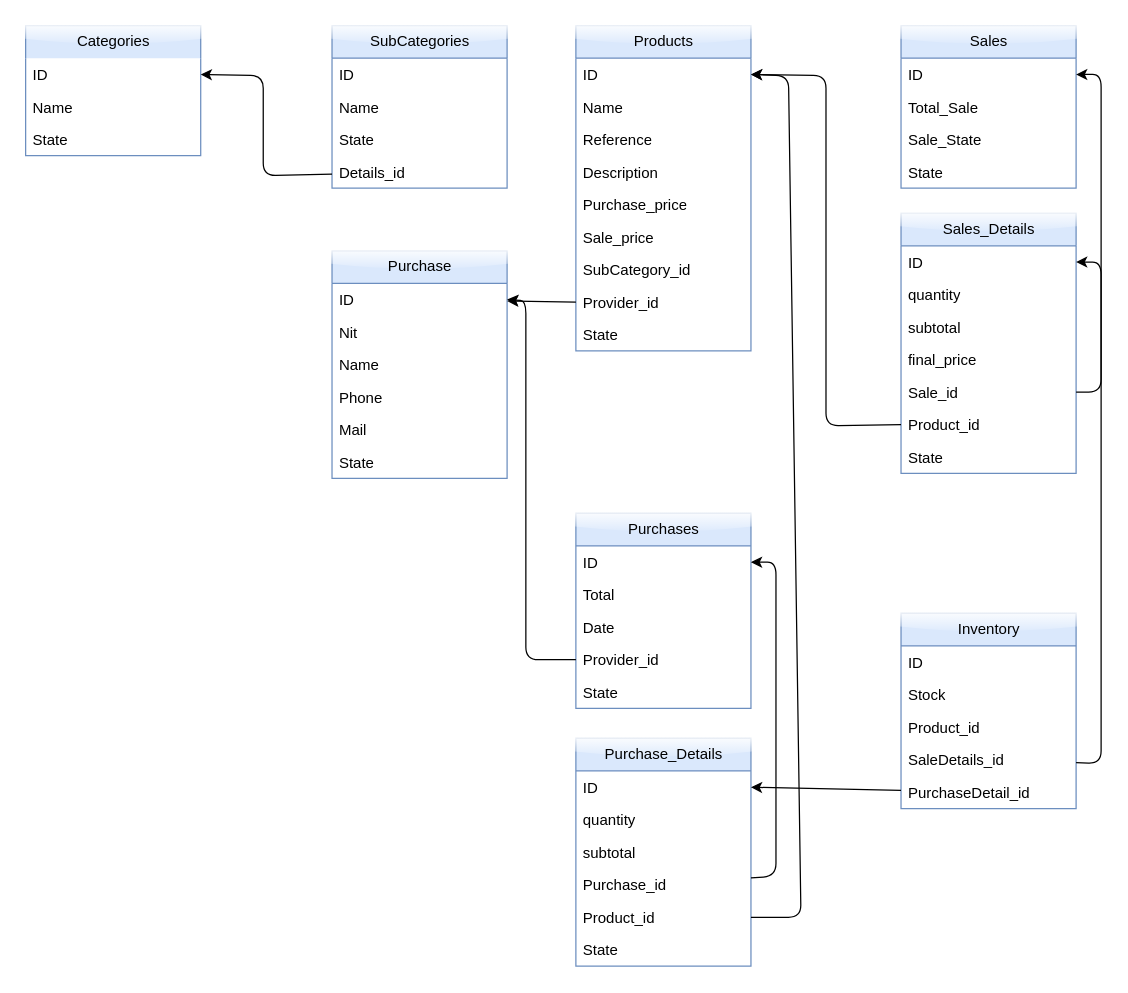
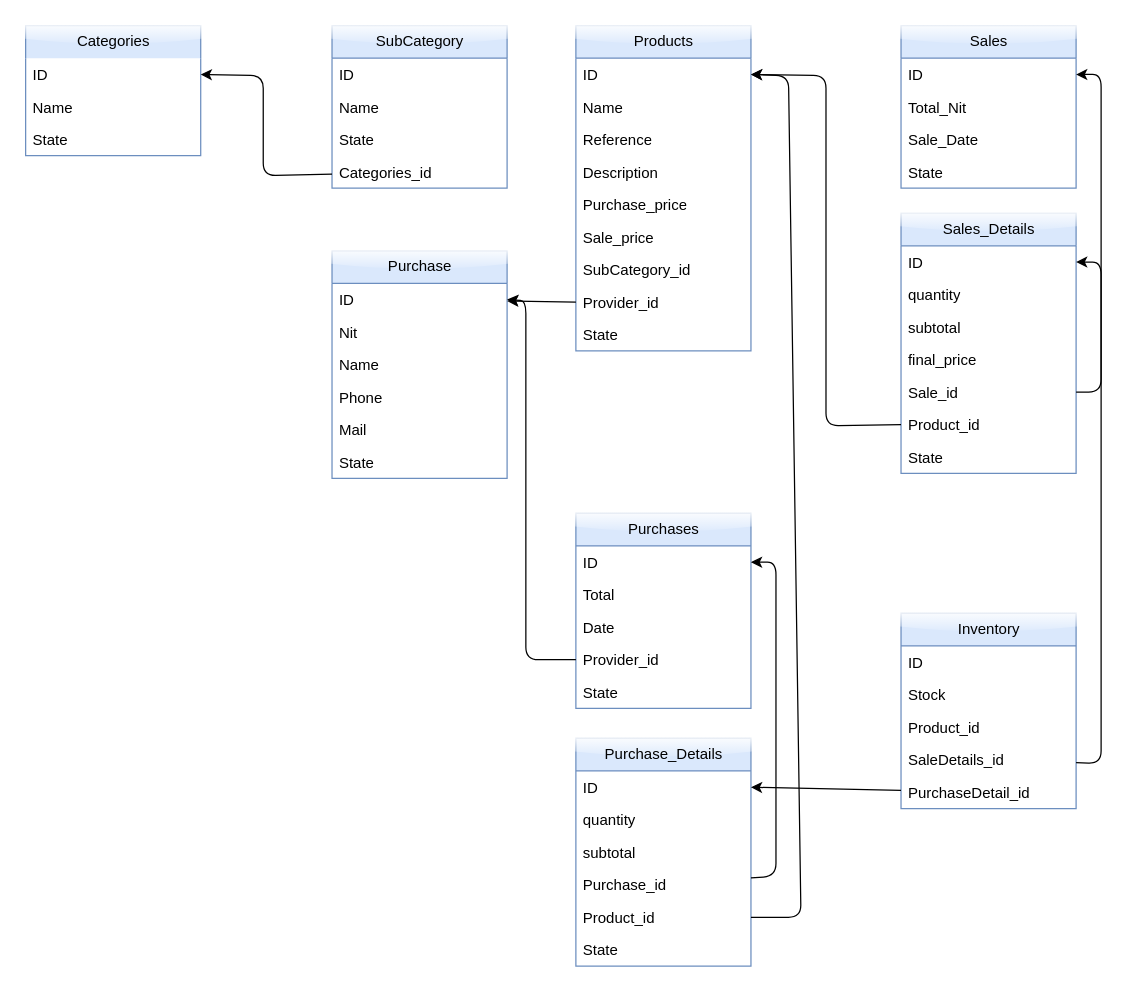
(420, 42) -> (420, 42)
(946, 108) -> (942, 108)
(948, 141) -> (944, 141)
(376, 173) -> (390, 173)
